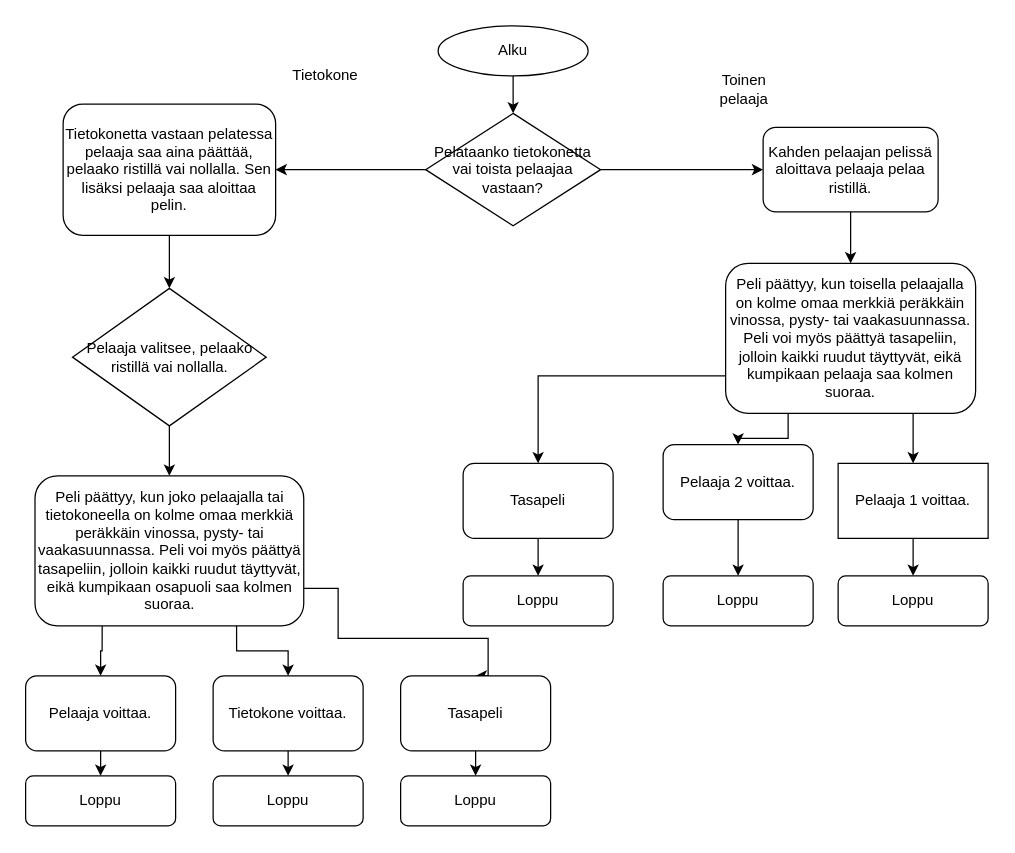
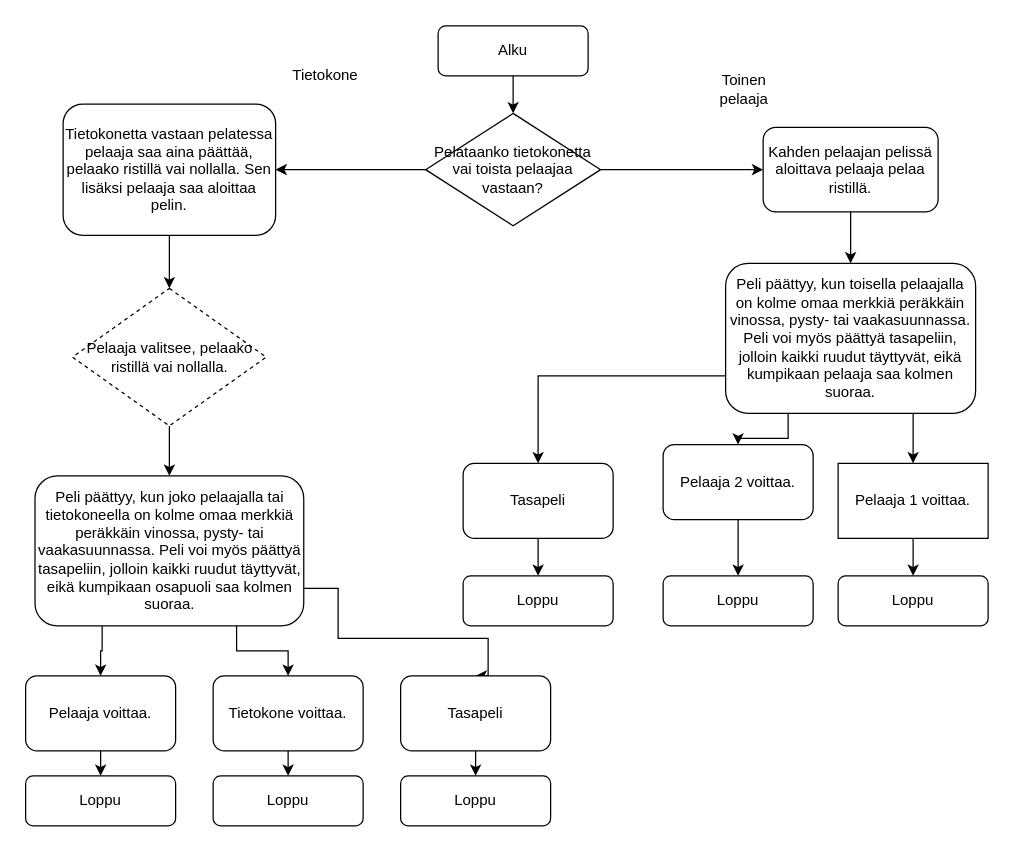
(513, 51) -> (513, 51)
(169, 357) -> (169, 357)
